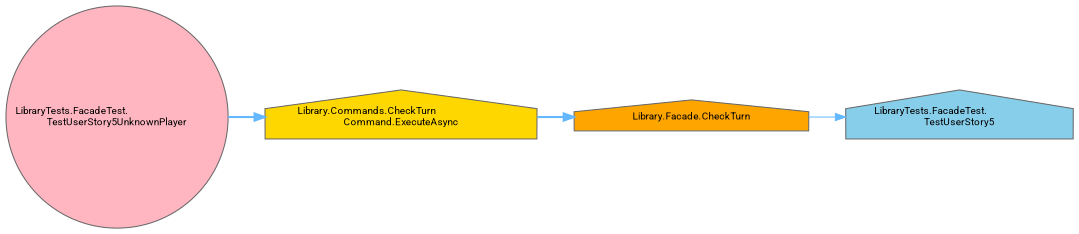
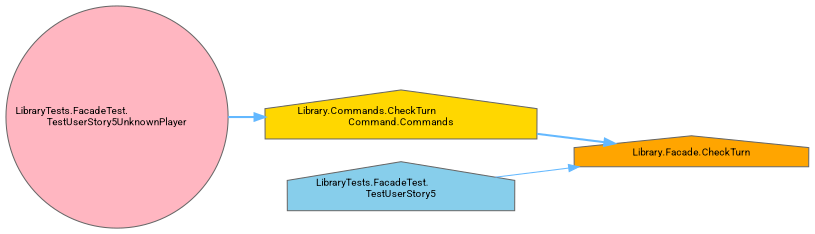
(401, 117) -> (401, 117)
(822, 117) -> (532, 173)
